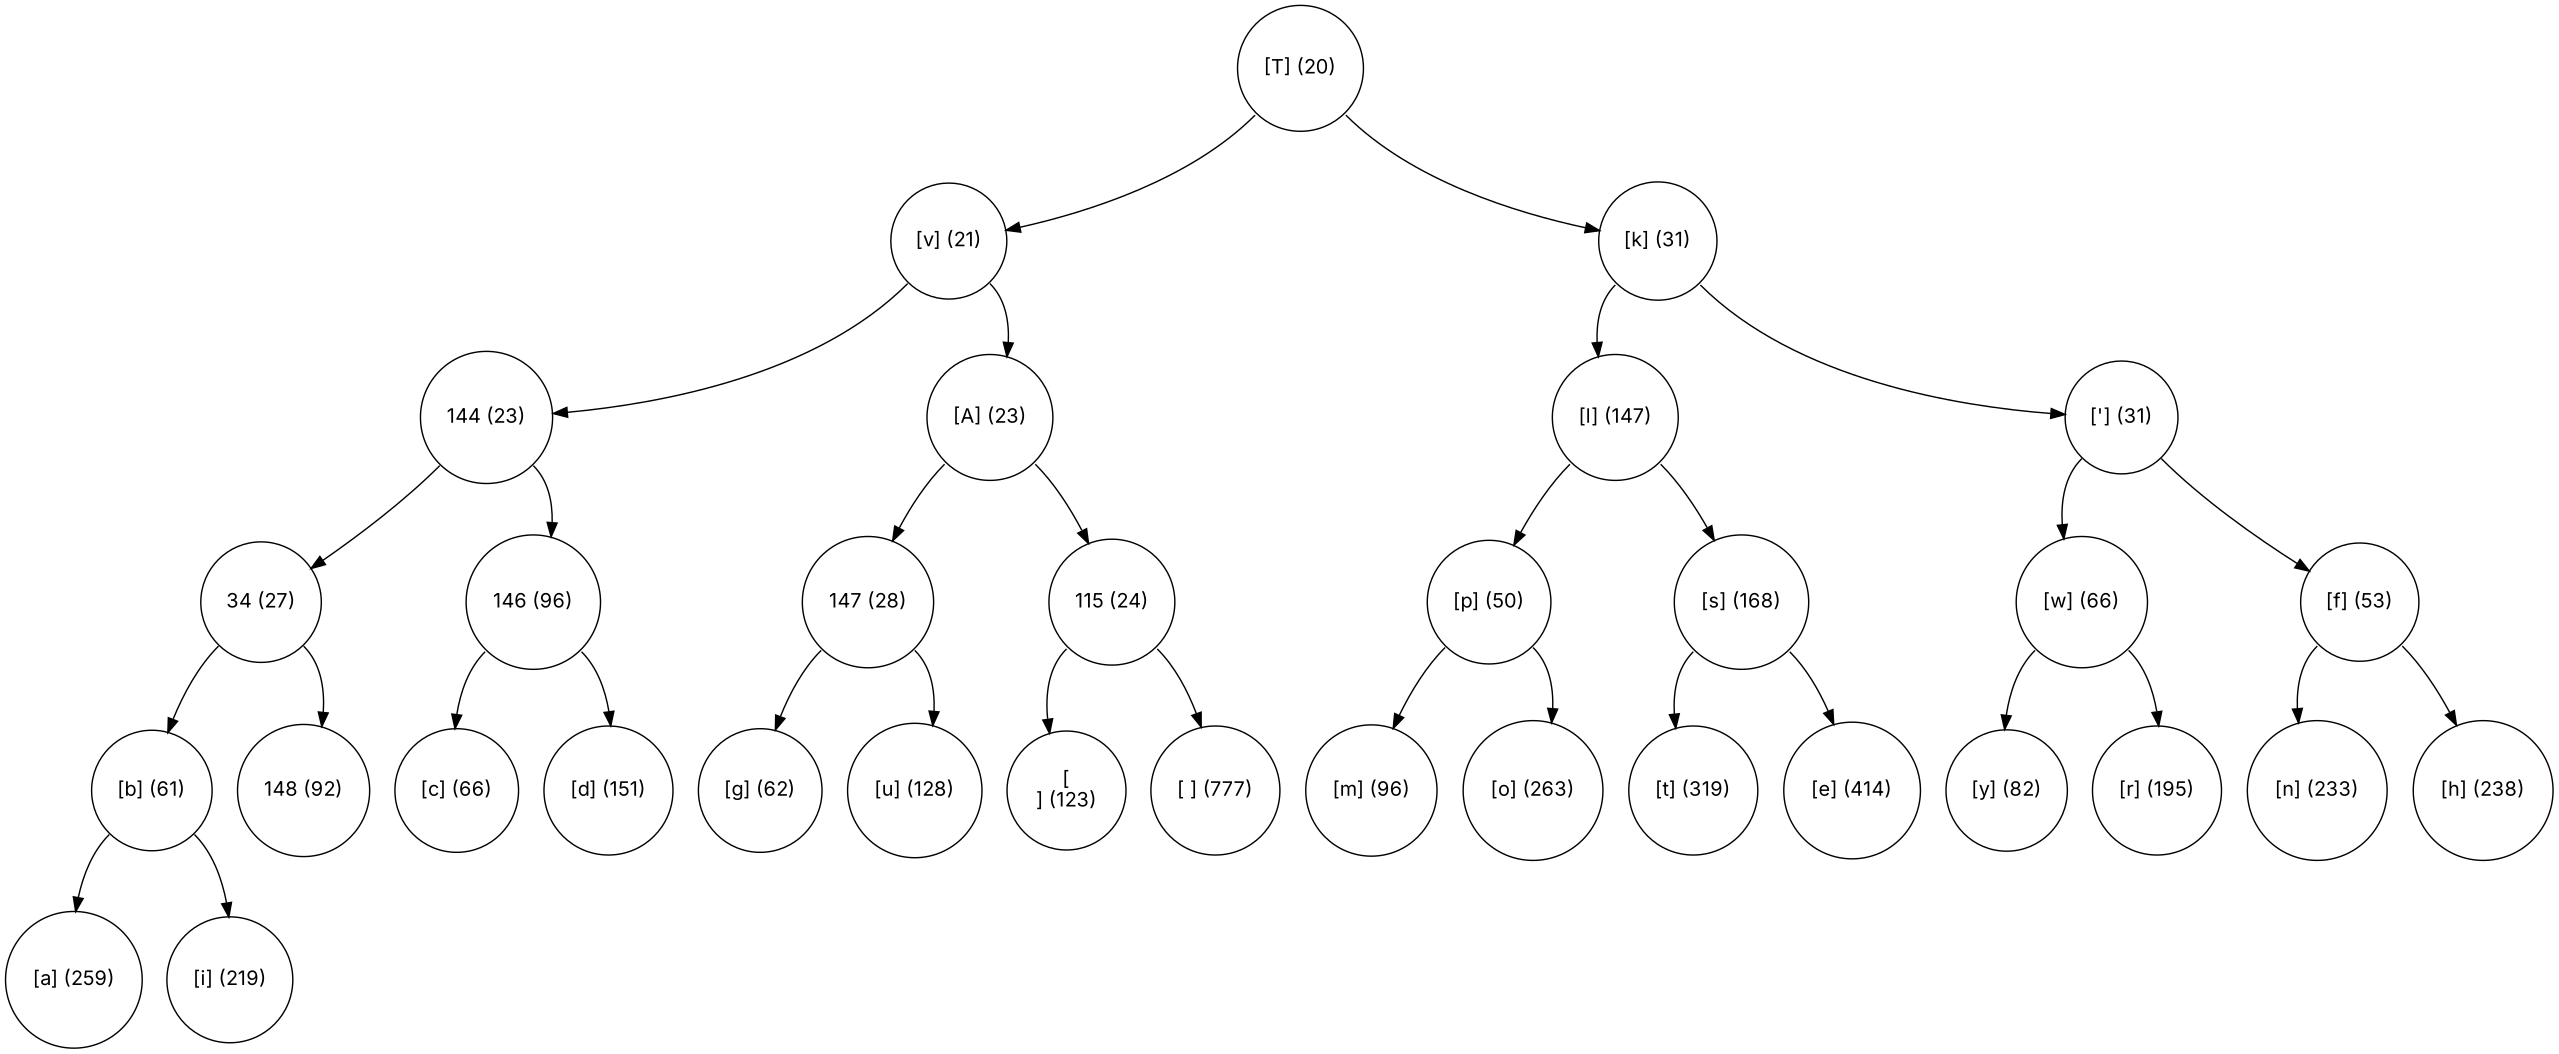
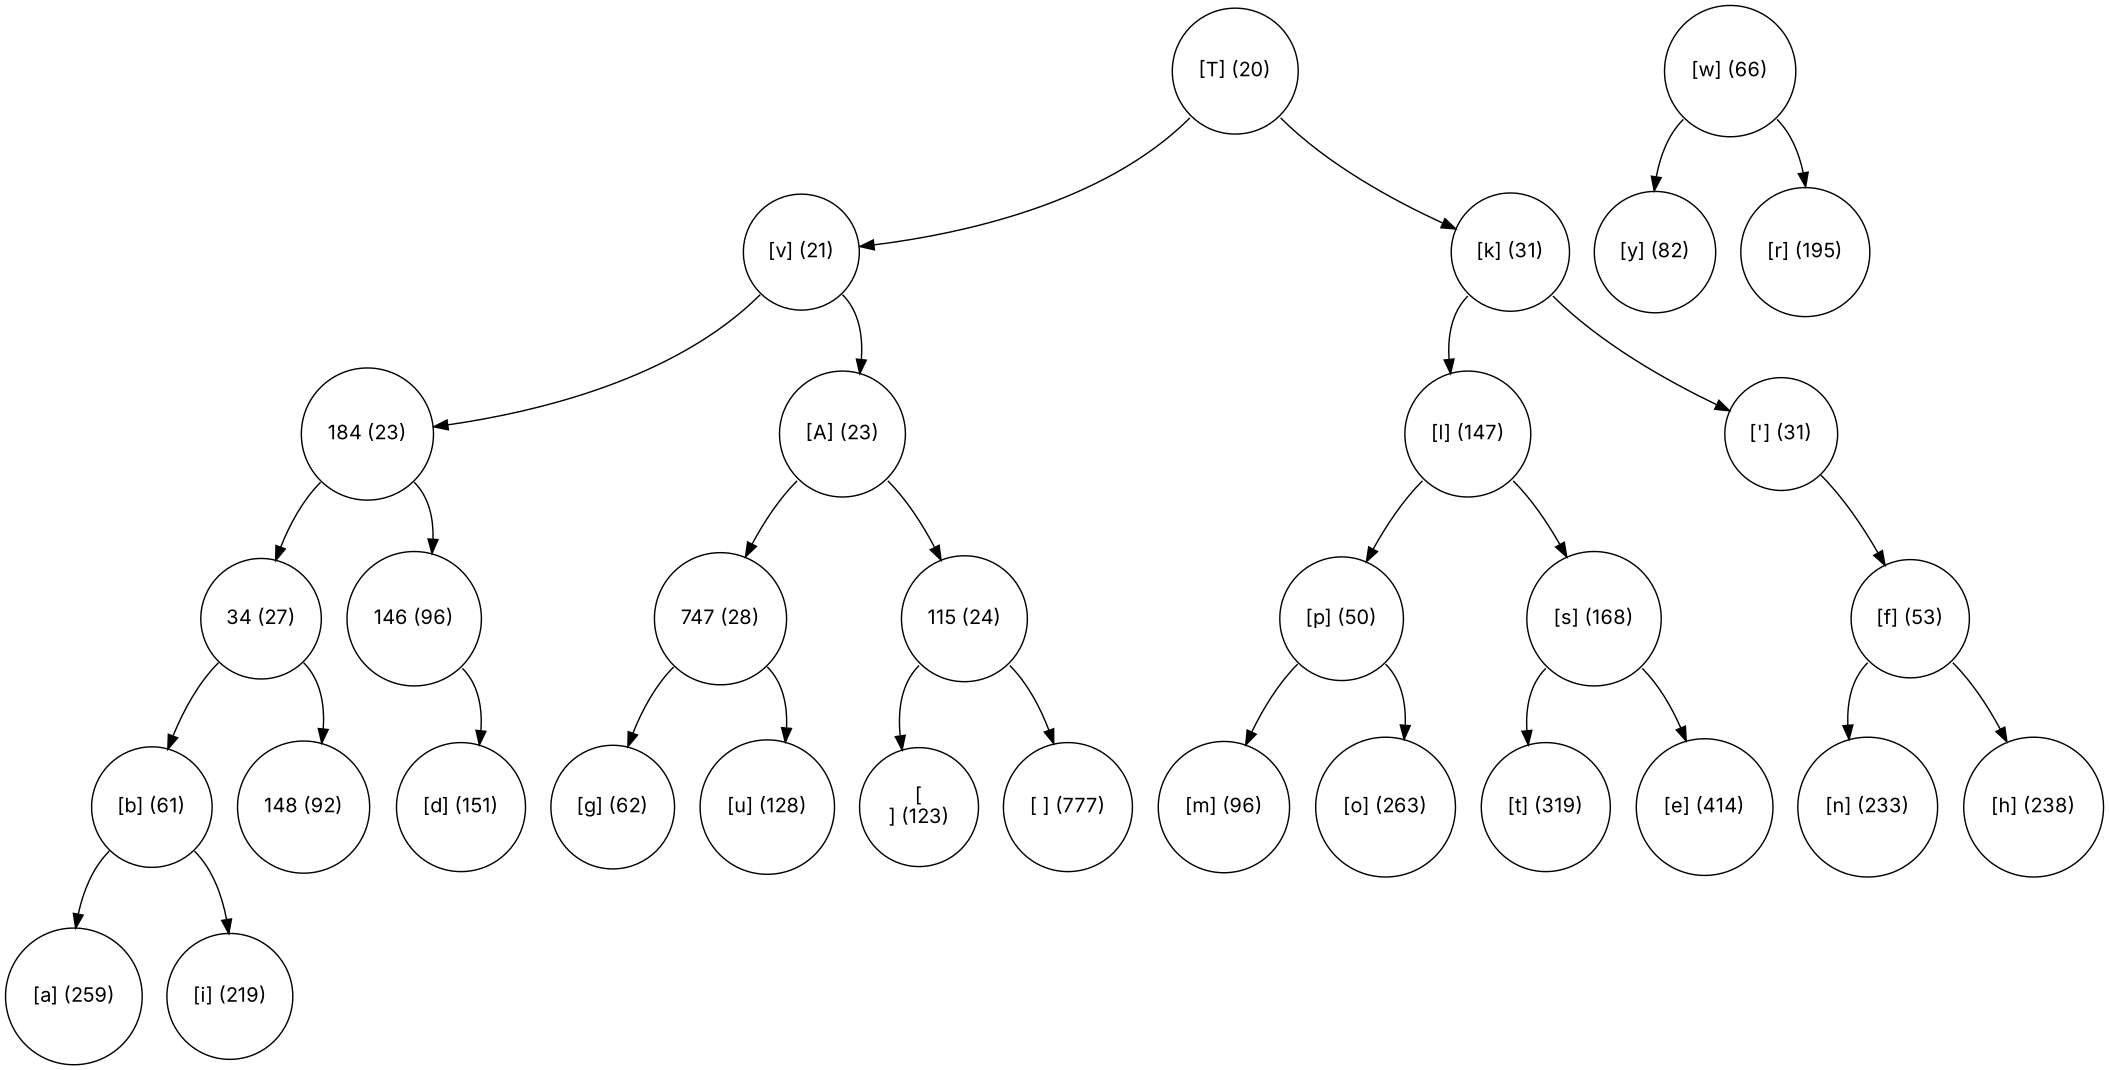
(487, 417) -> (367, 434)
(2065, 489) -> none
(868, 602) -> (721, 619)
(457, 791) -> none
